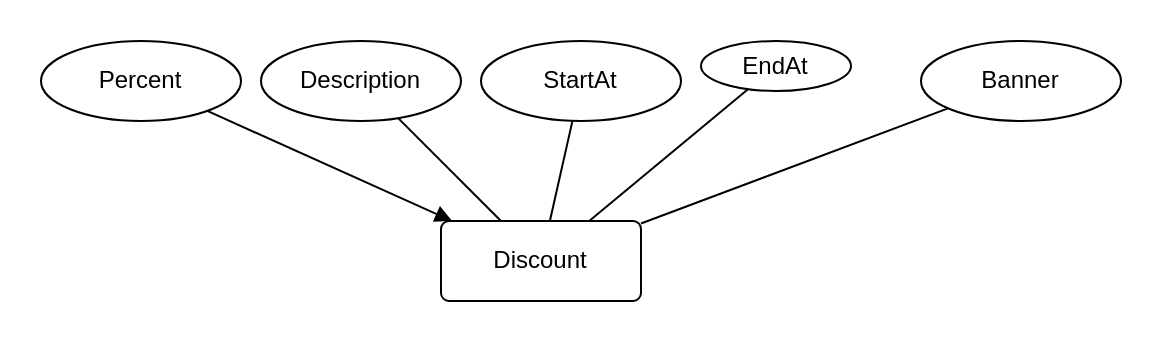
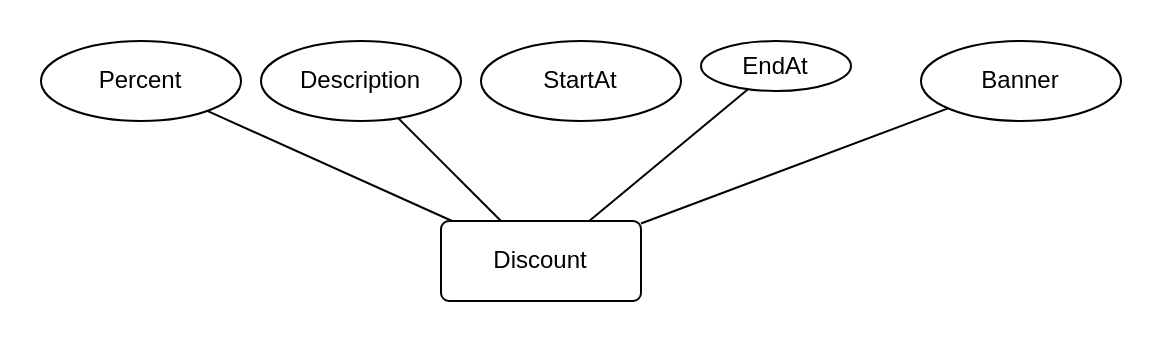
(561, 171) -> none
(435, 214) -> (442, 216)
